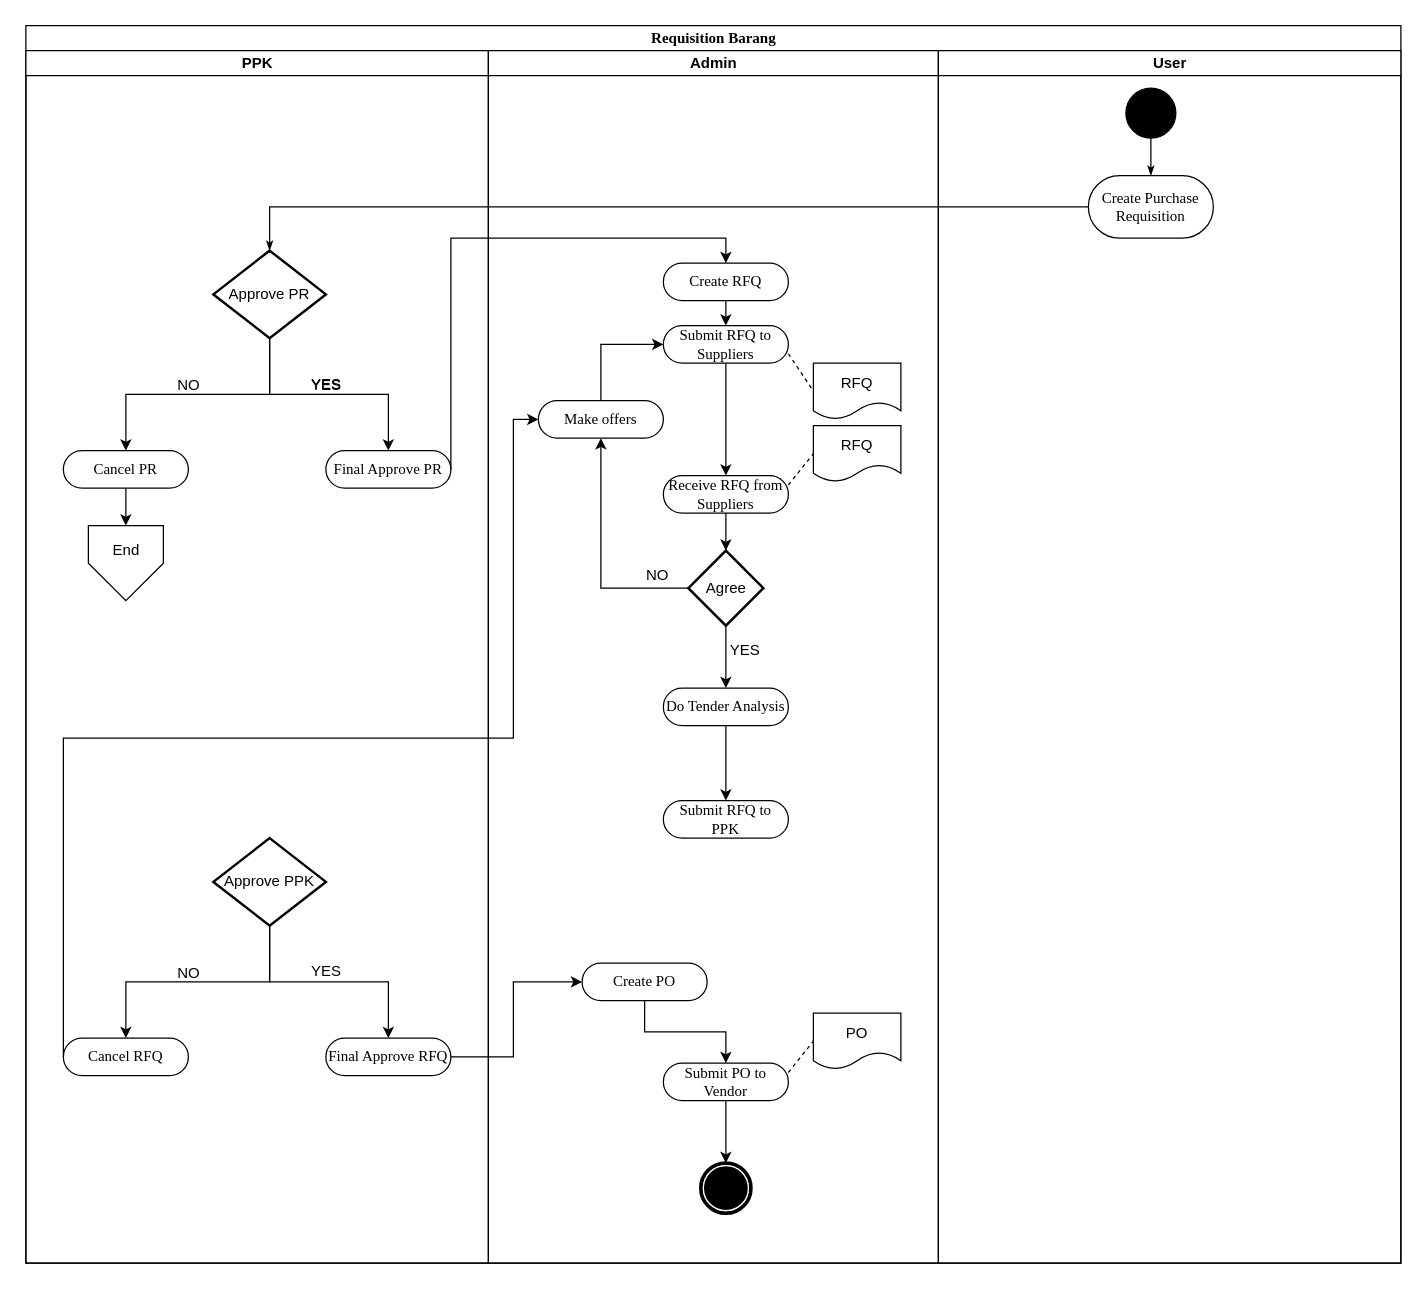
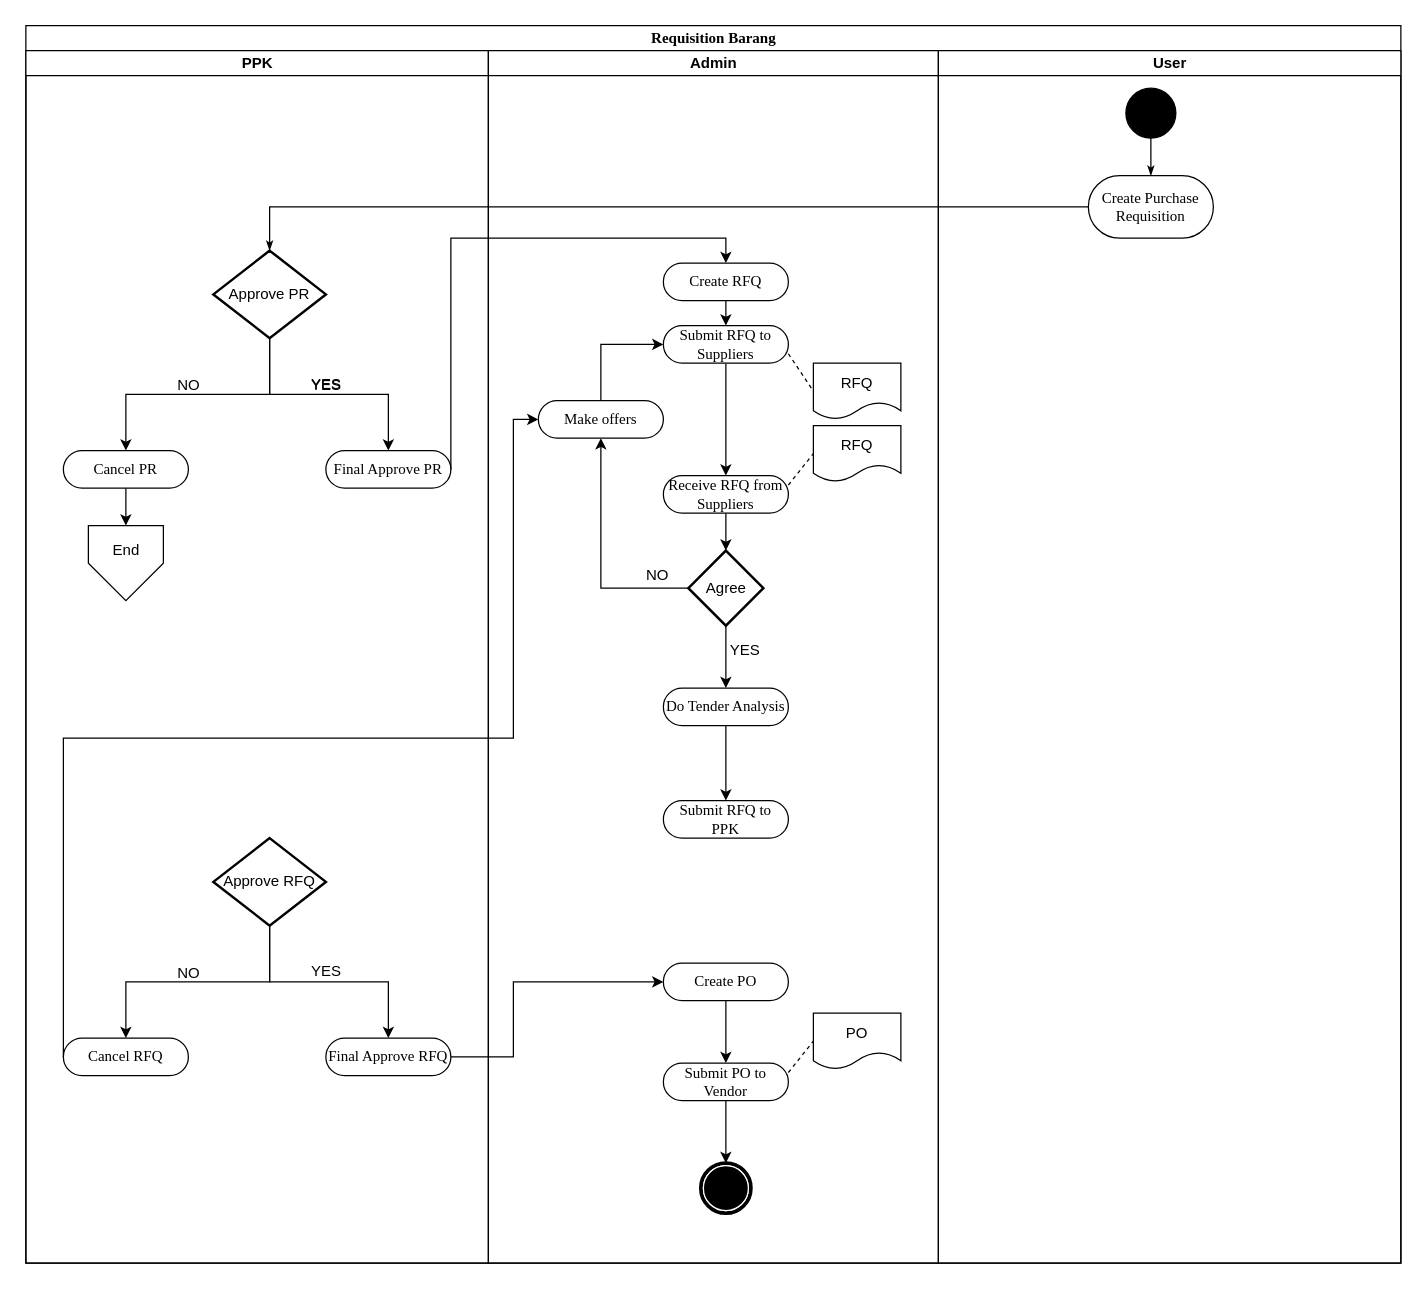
(269, 882) -> (269, 882)
(644, 982) -> (726, 982)
